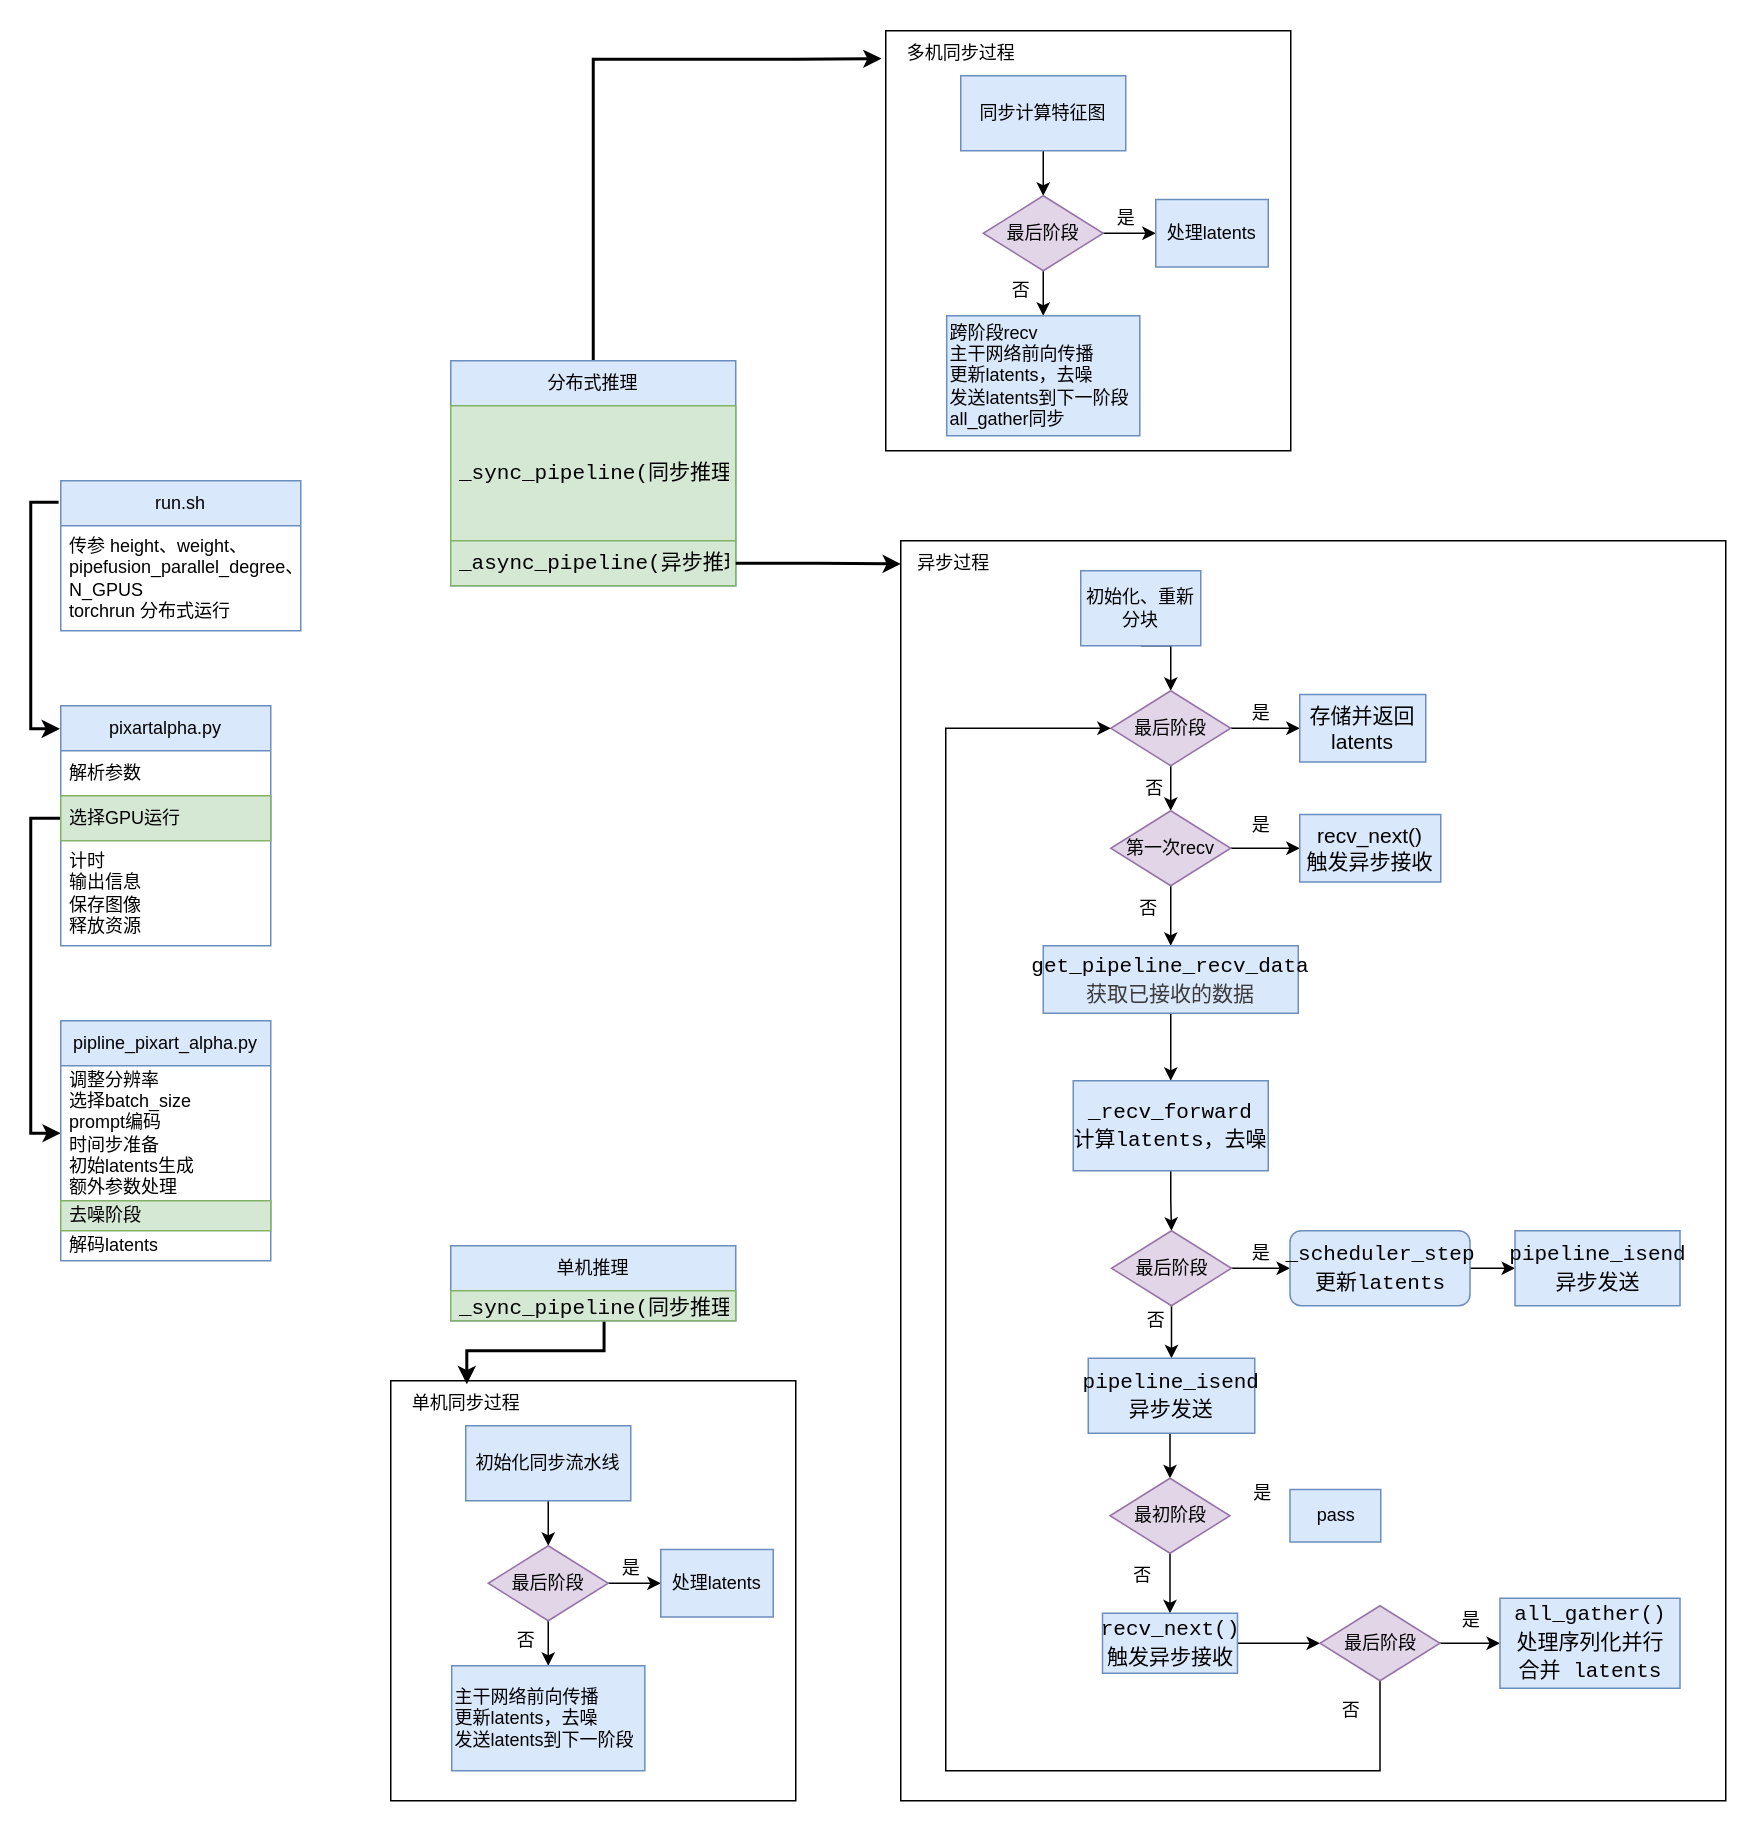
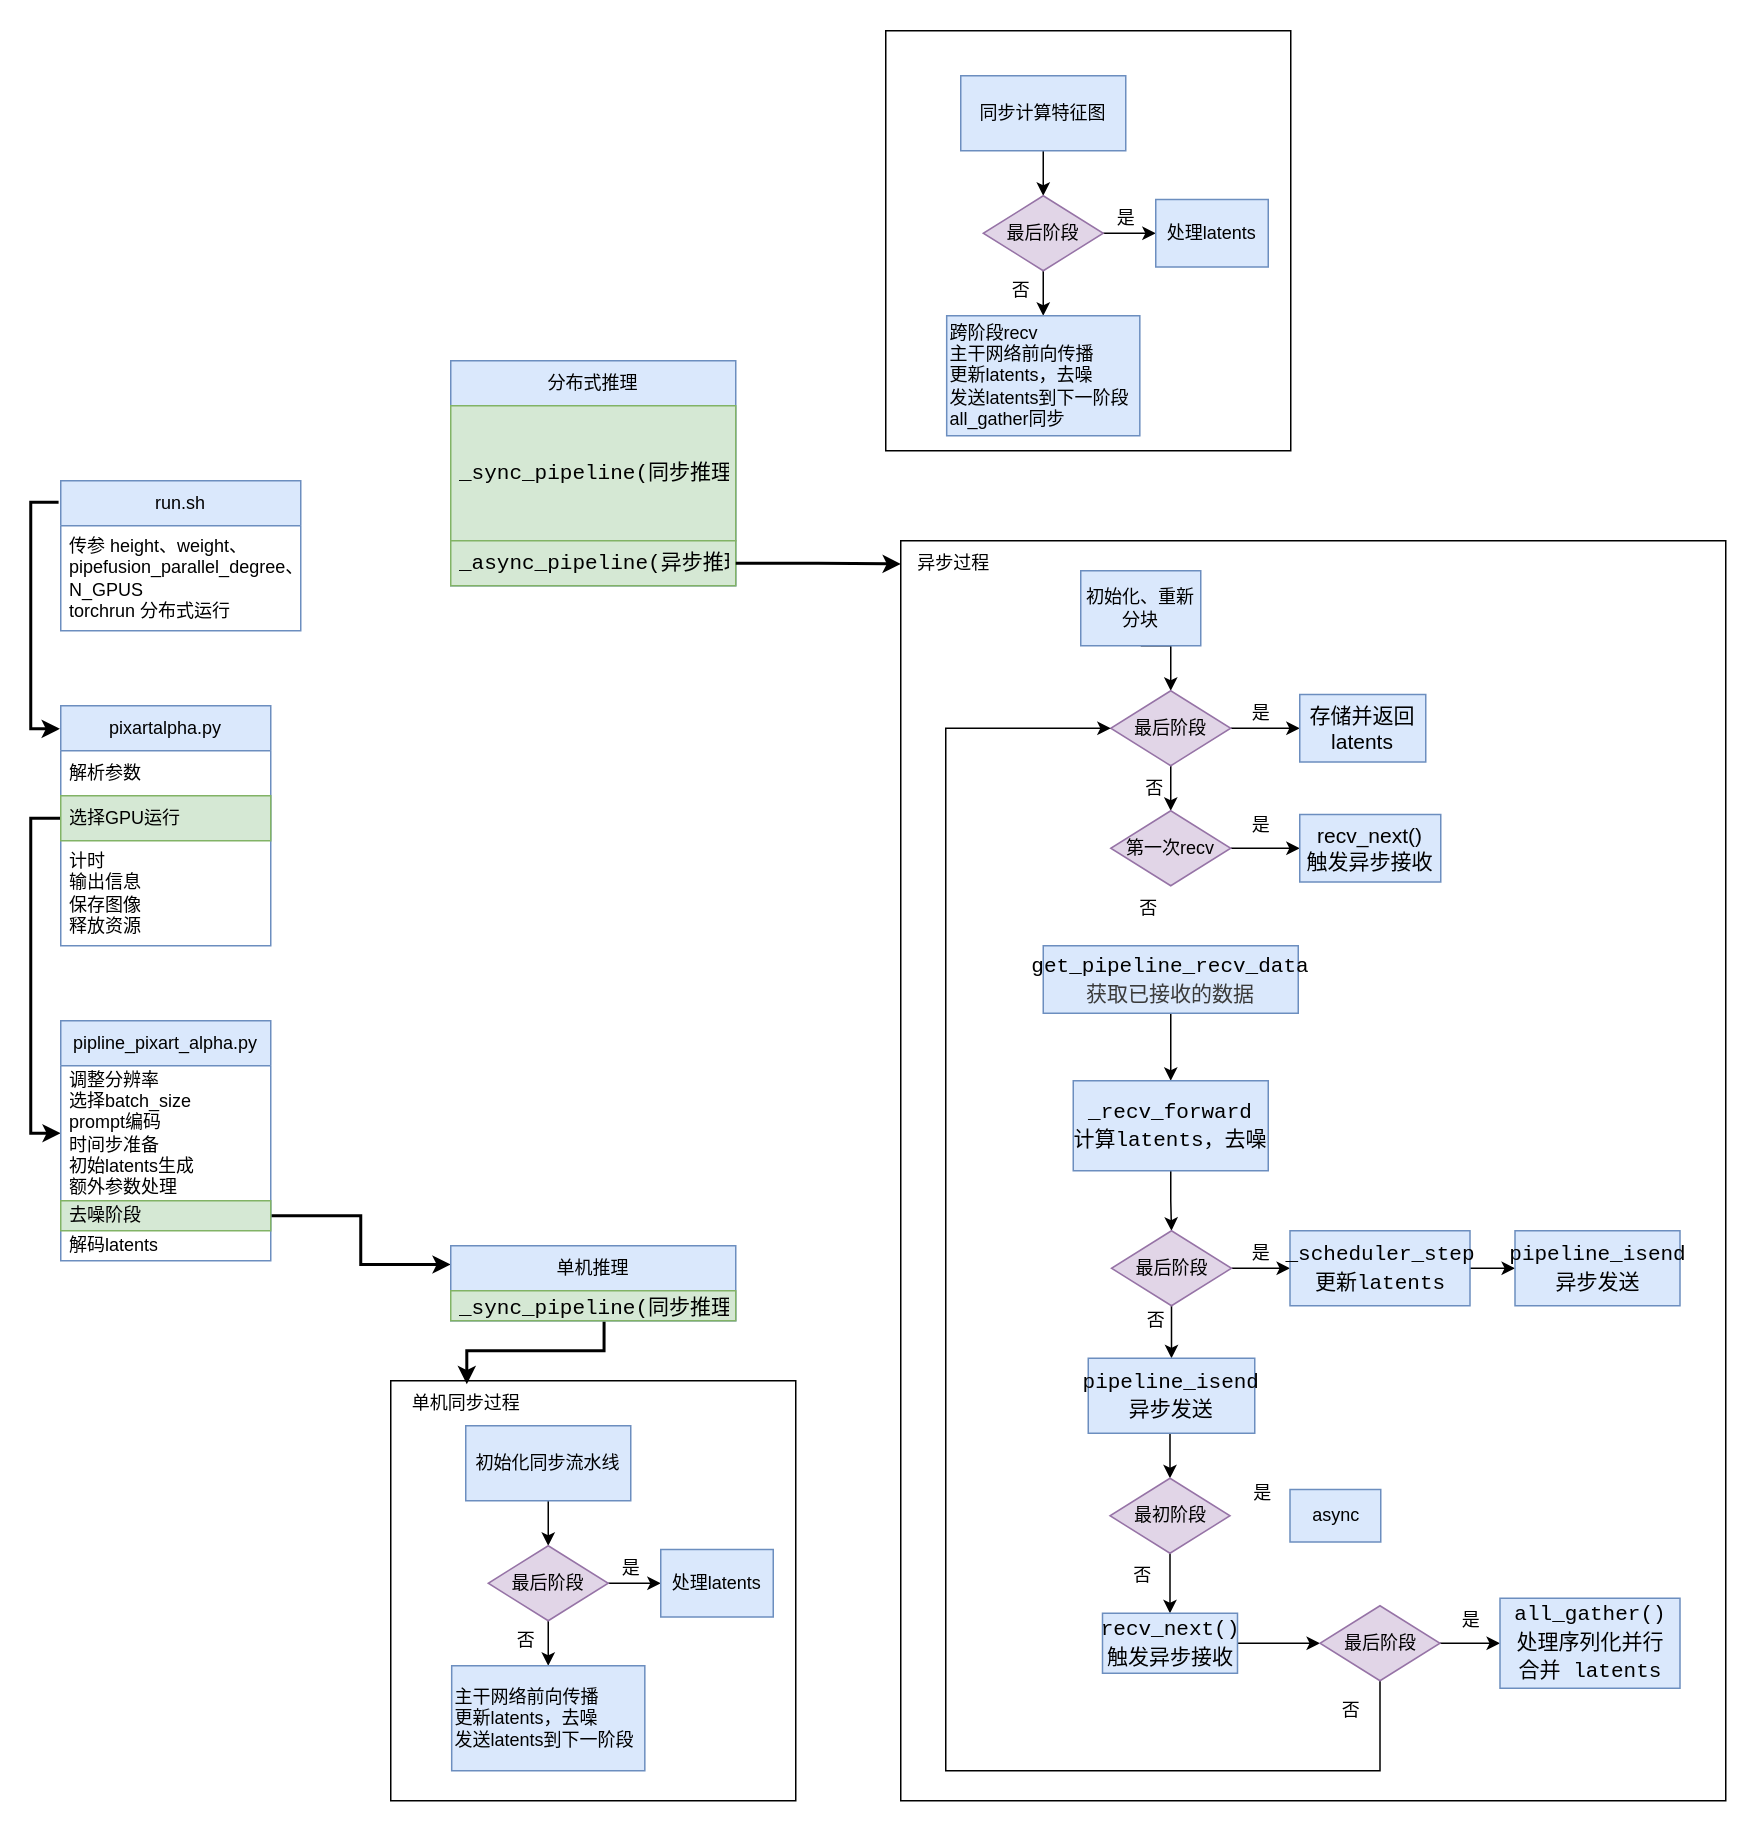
(961, 53) -> none
(593, 72) -> none
(1171, 911) -> none
none -> (361, 1234)
(1380, 1268) -> (1380, 1268)
(1337, 1516) -> (1337, 1516)
